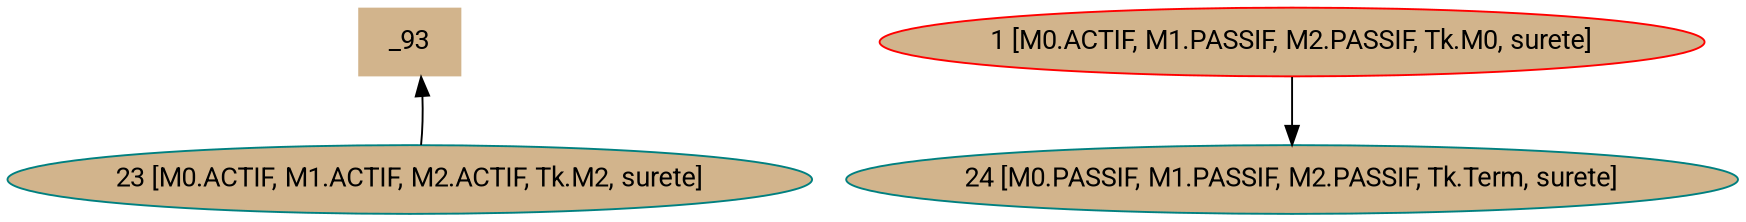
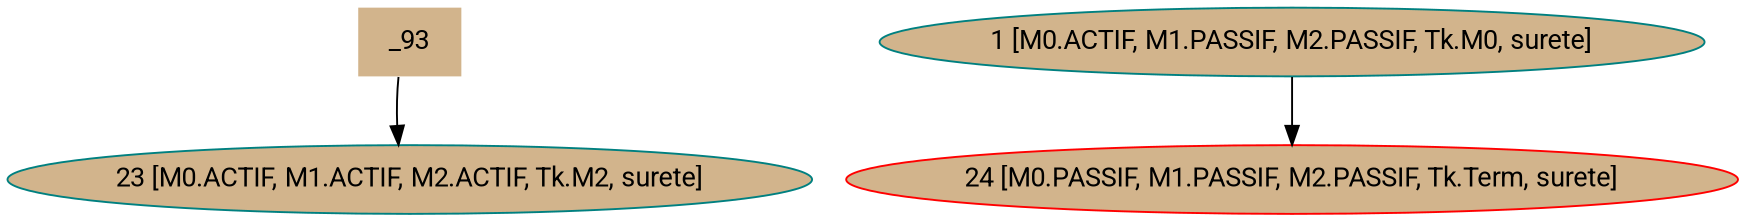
(1292, 42) -> (1292, 42)
(423, 121) -> (397, 101)
(1292, 180) -> (1292, 180)
